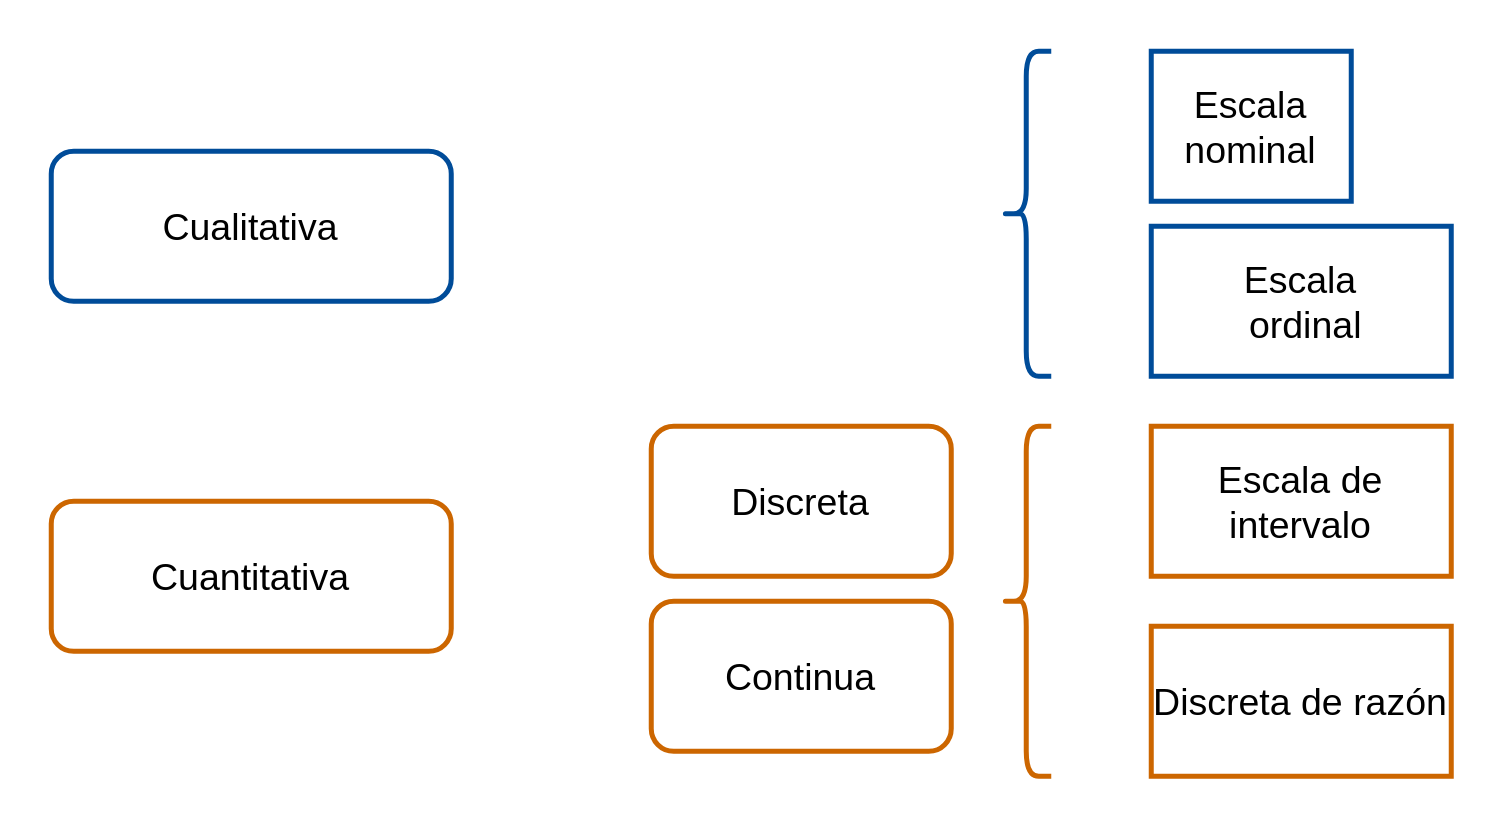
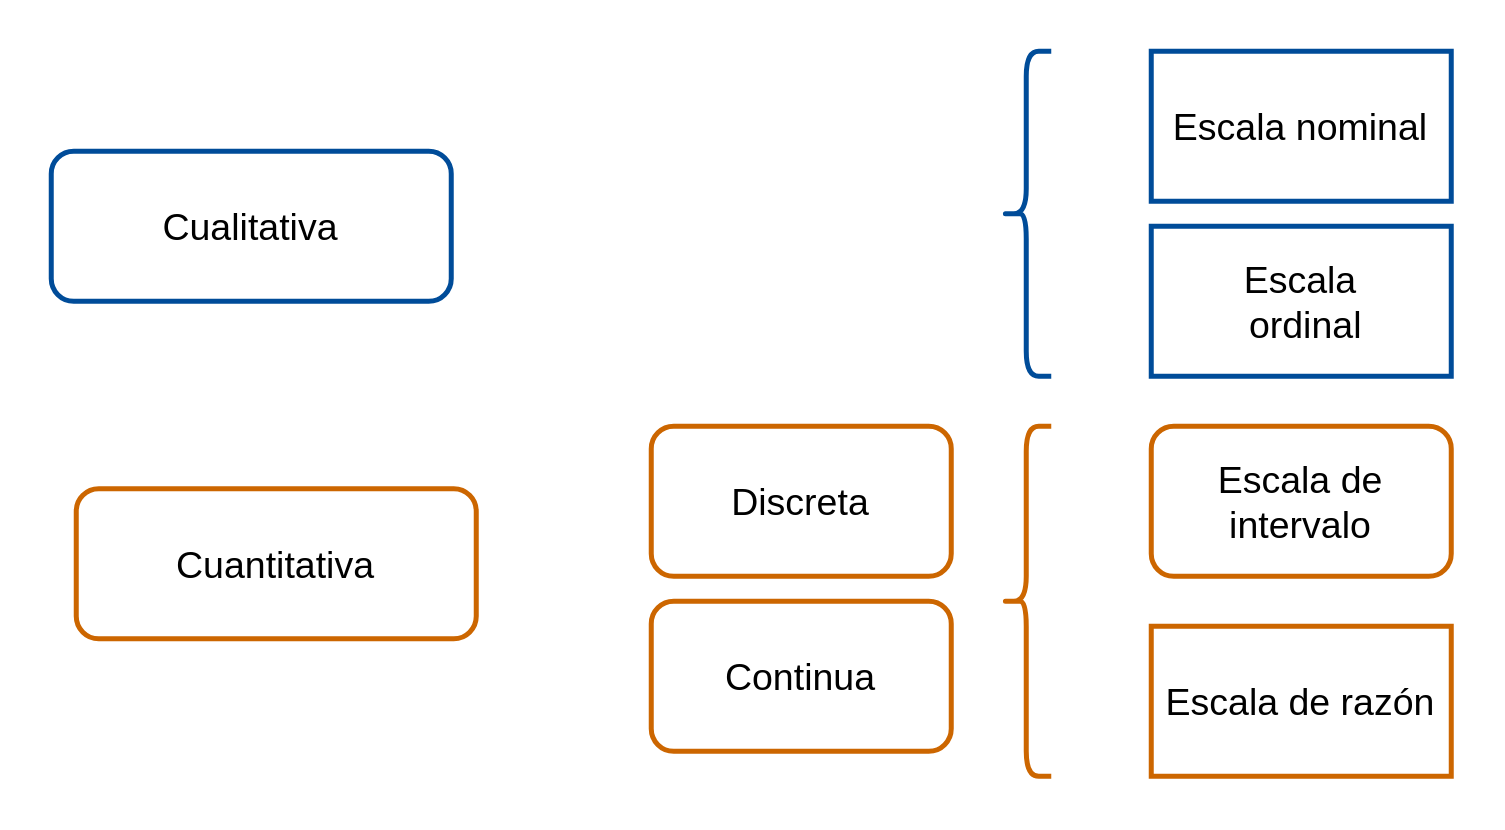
(1251, 126) -> (1301, 126)
(1301, 501) -> (1301, 501)
(251, 576) -> (276, 564)
(1301, 701) -> (1301, 701)
